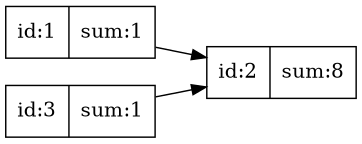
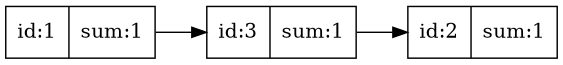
(174, 51) -> (174, 32)
(313, 72) -> (514, 32)
